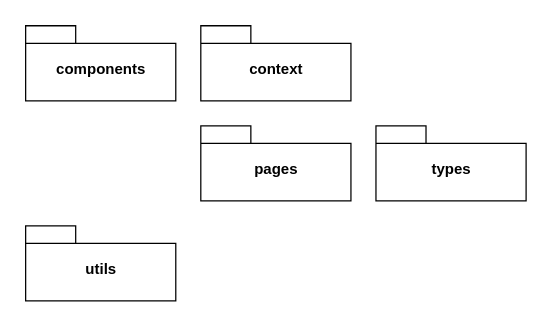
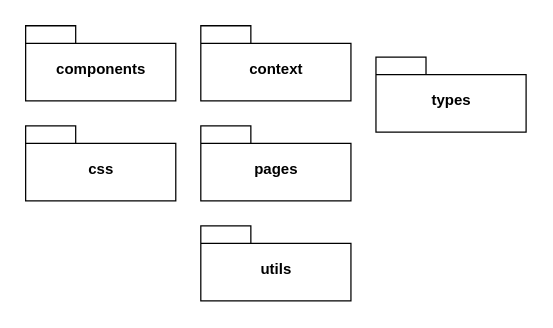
none -> (101, 163)
(451, 163) -> (451, 94)
(101, 263) -> (276, 263)
